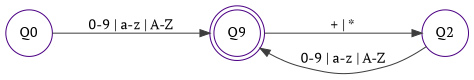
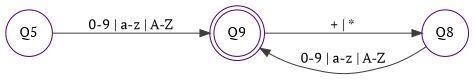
(29, 33) -> (29, 33)
(445, 33) -> (445, 33)
